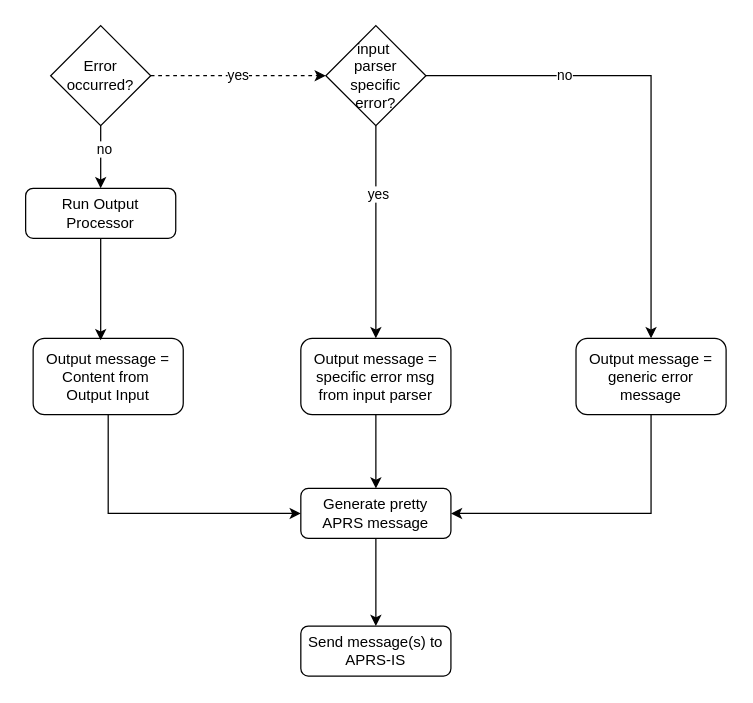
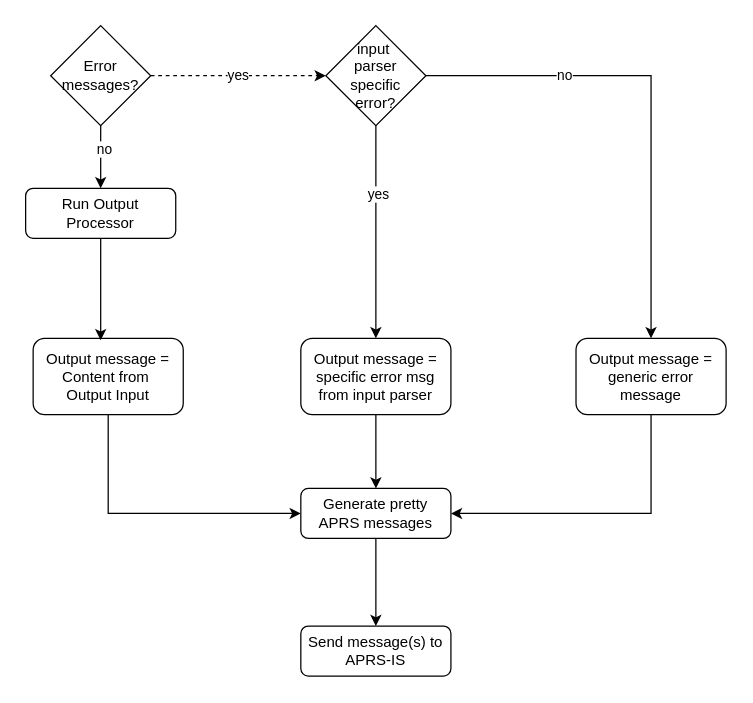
(101, 76) -> (101, 76)
(376, 513) -> (376, 513)
